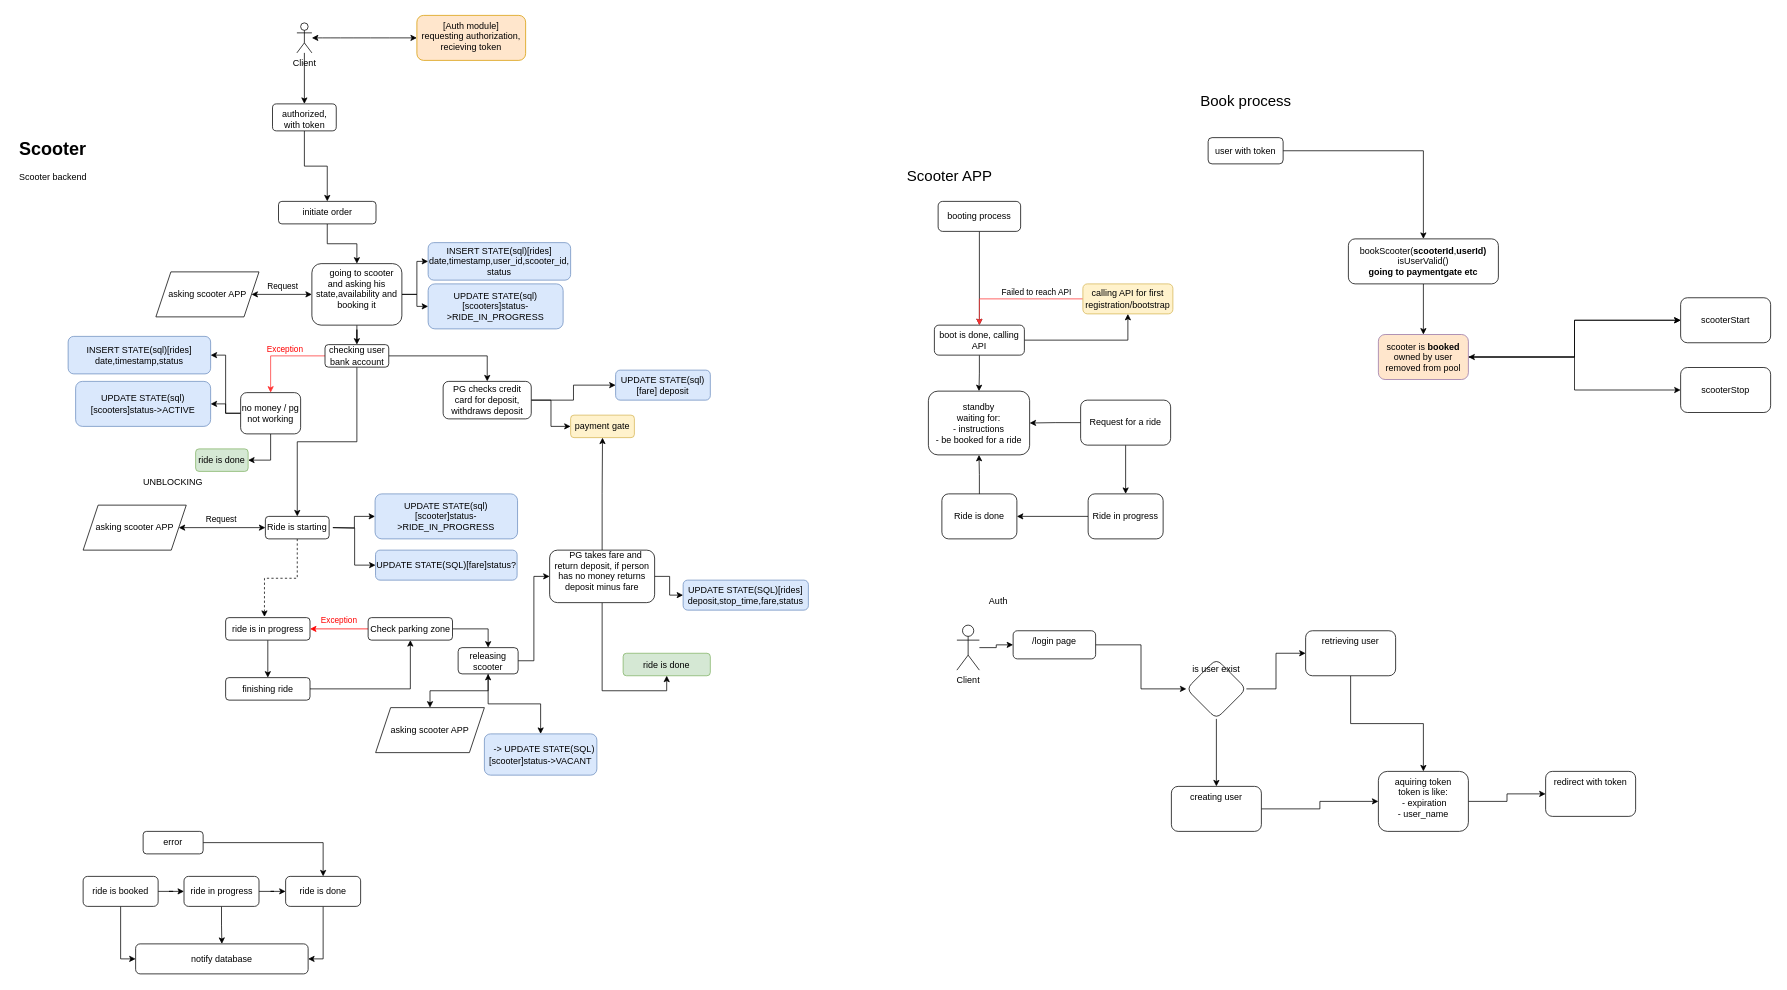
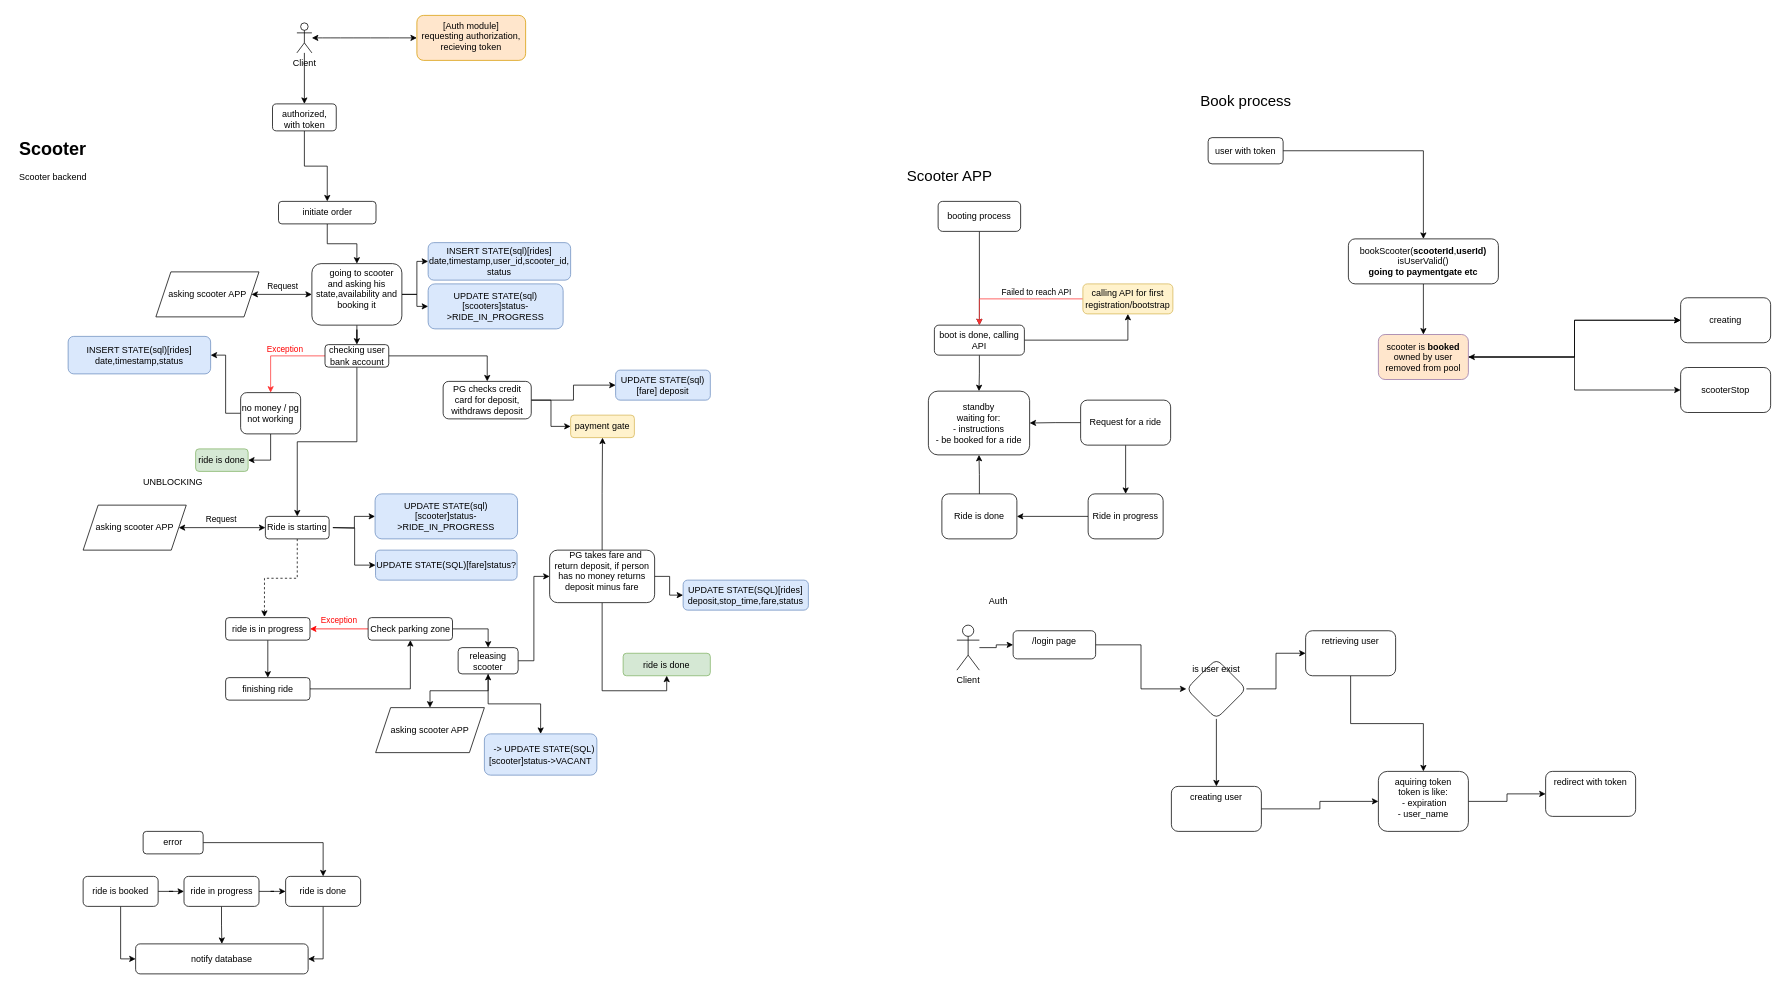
(1725, 321) -> (1725, 321)
(143, 404) -> none
(217, 404) -> none
